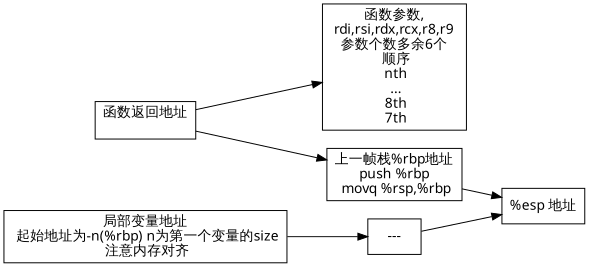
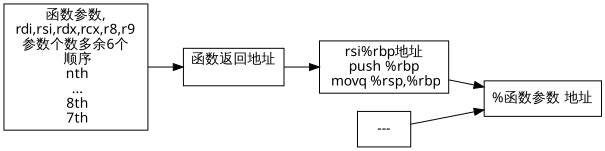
(254, 97) -> (161, 67)
(394, 175) -> (384, 67)
(543, 206) -> (543, 99)
(145, 237) -> none
